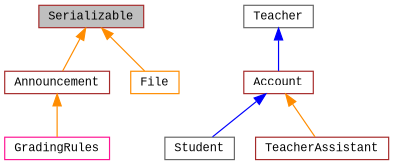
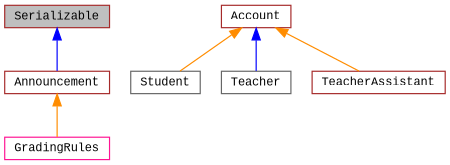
(71, 55) -> (57, 56)
(279, 56) -> (256, 56)
(155, 82) -> none
(234, 119) -> (206, 53)
